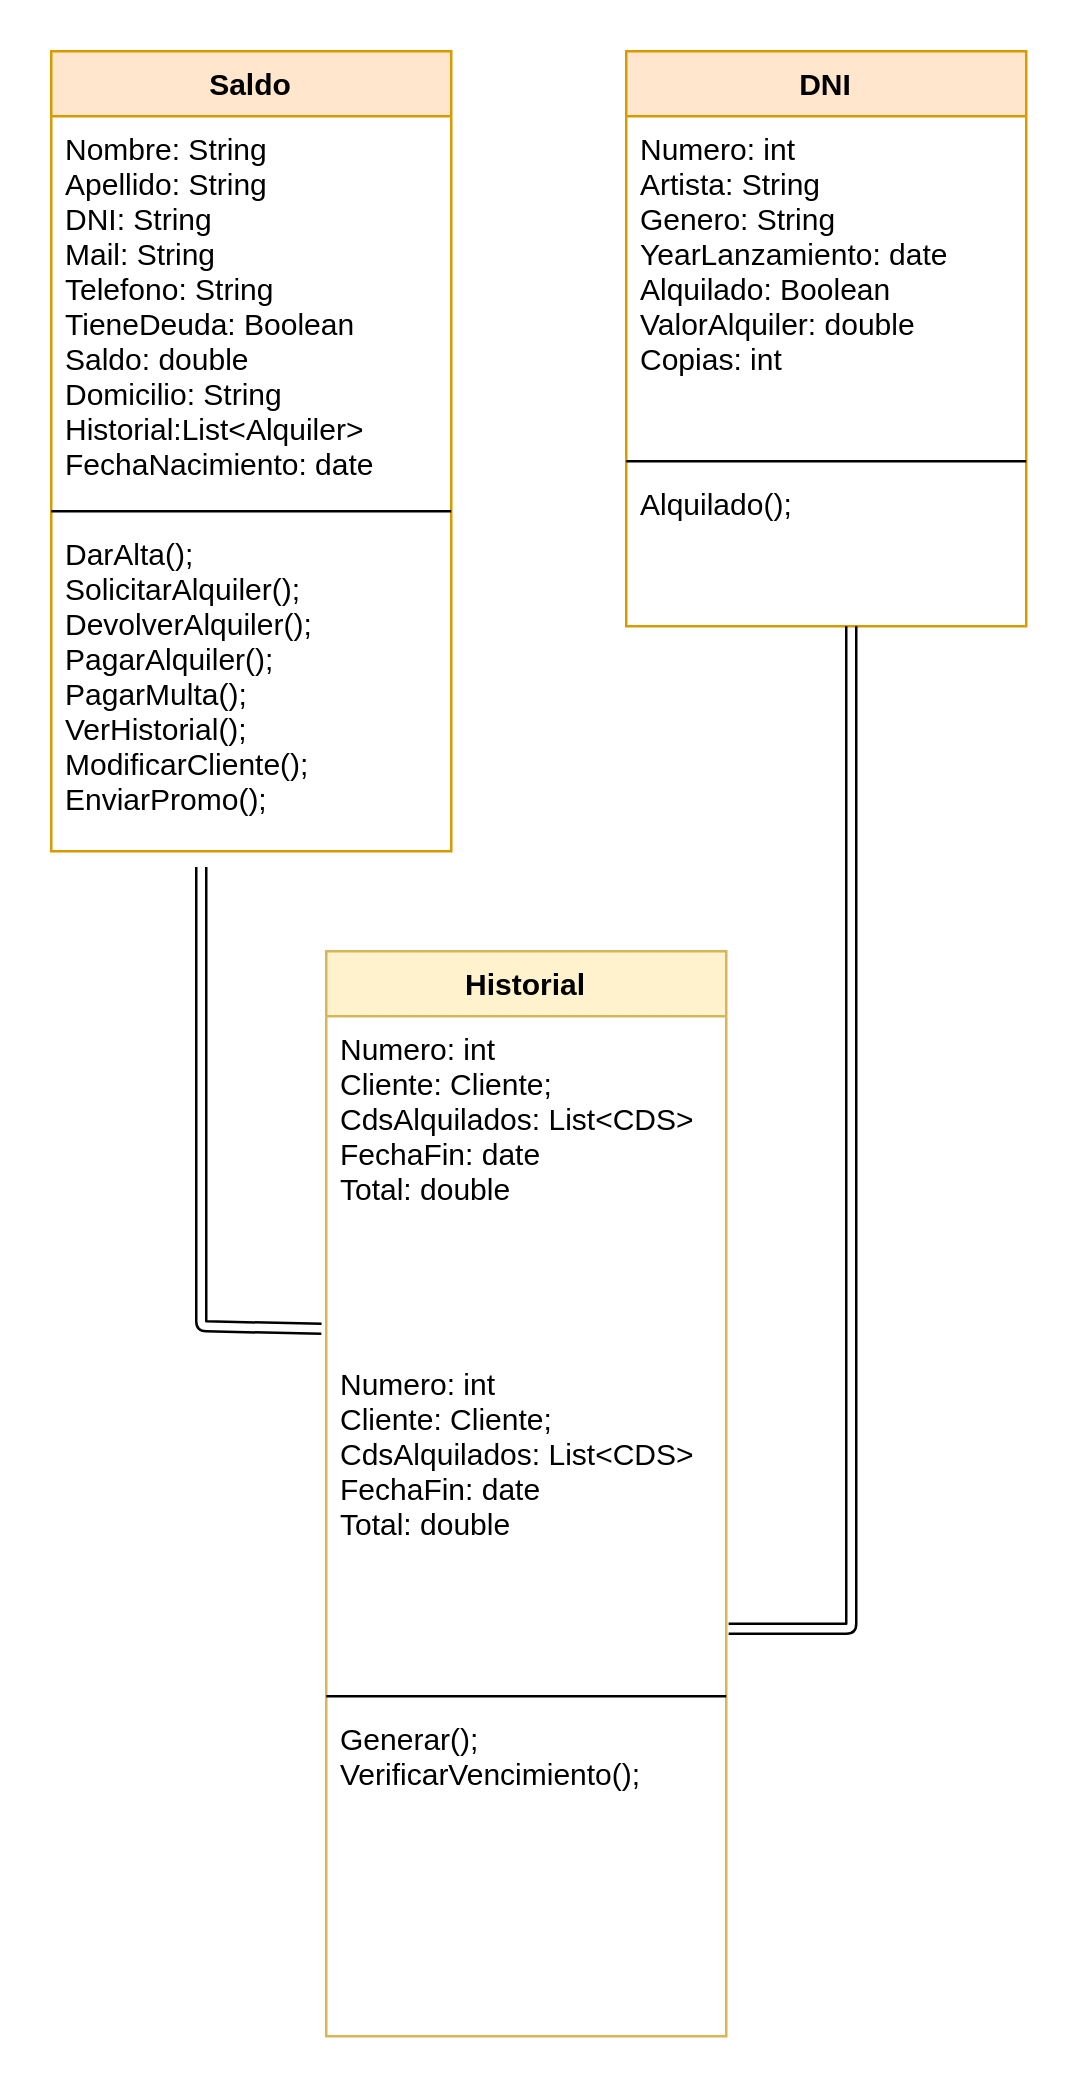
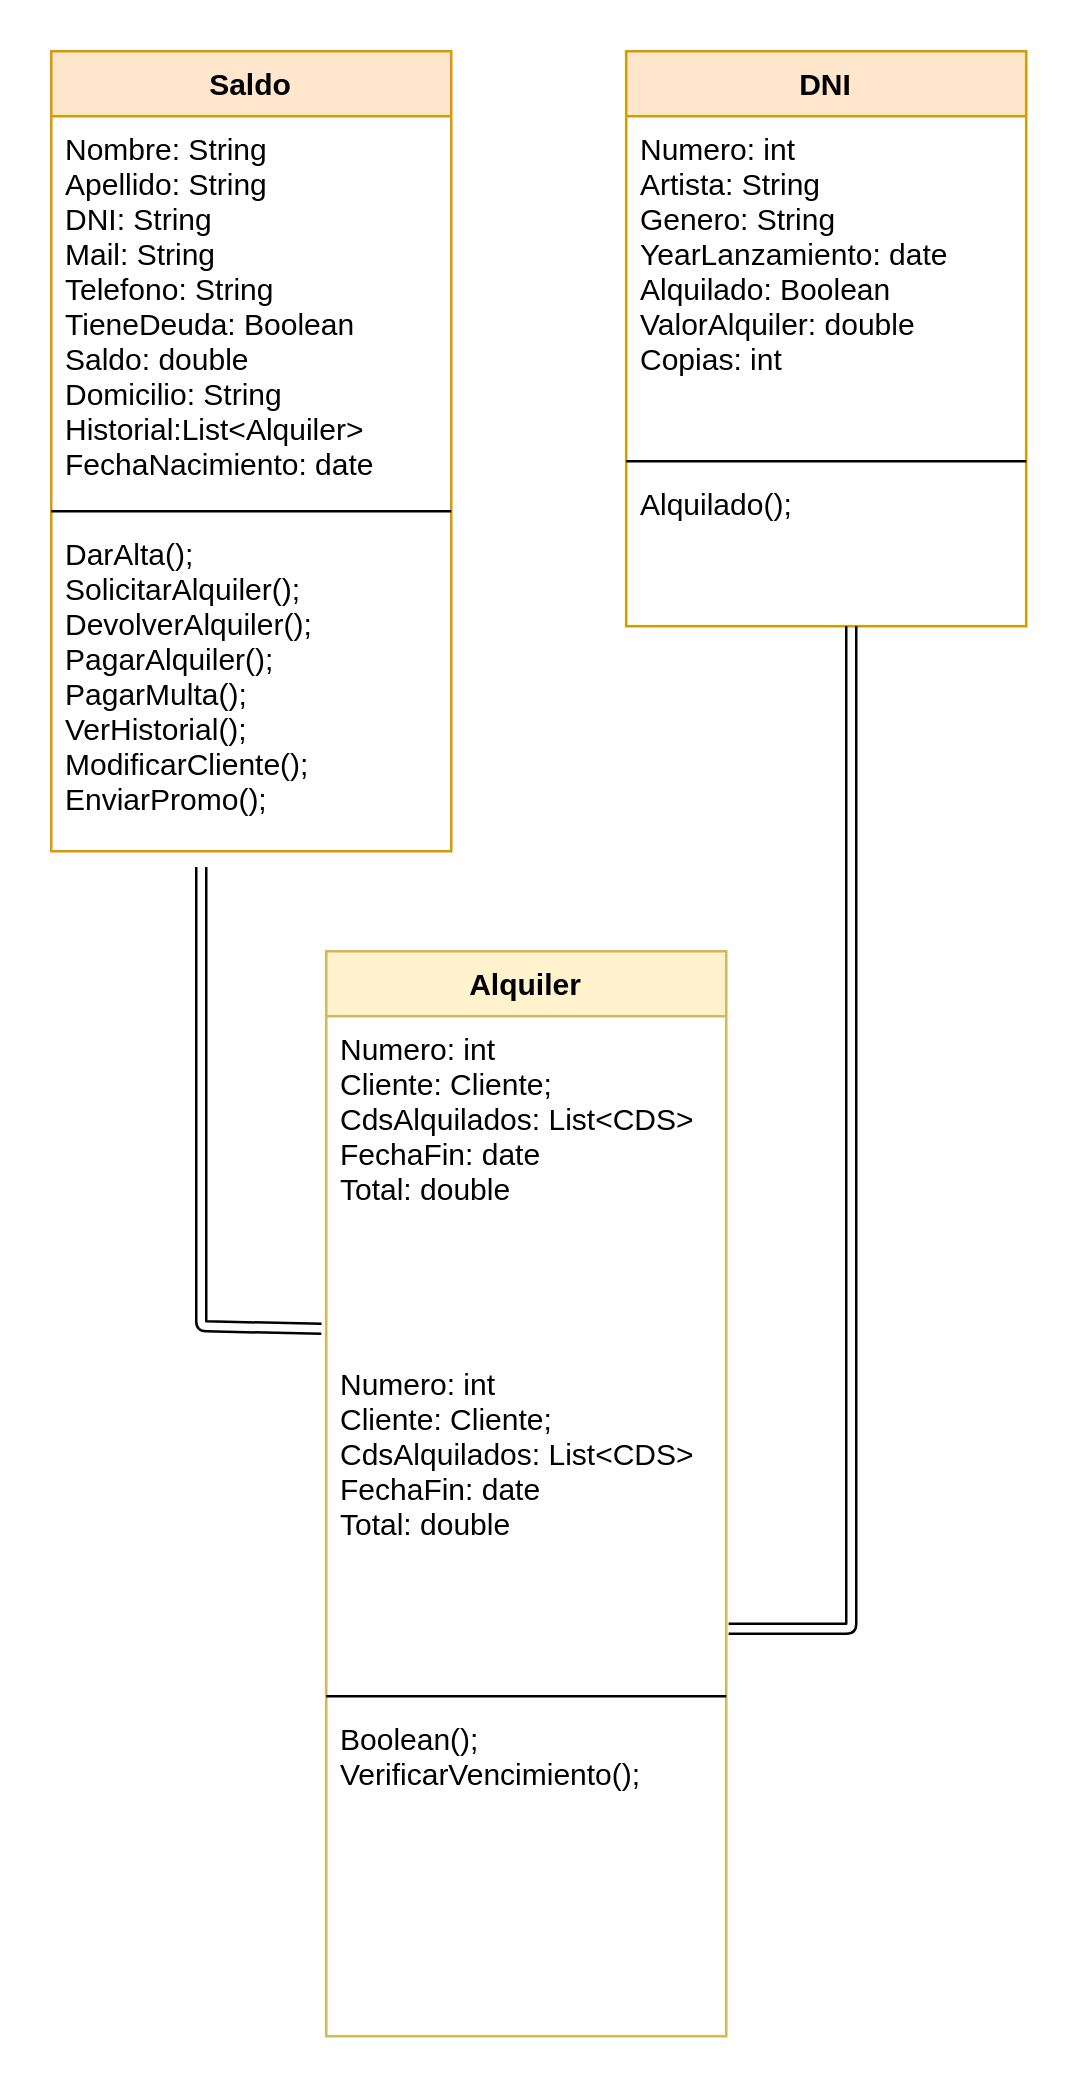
(525, 985) -> (525, 985)
(420, 1740) -> (416, 1740)
